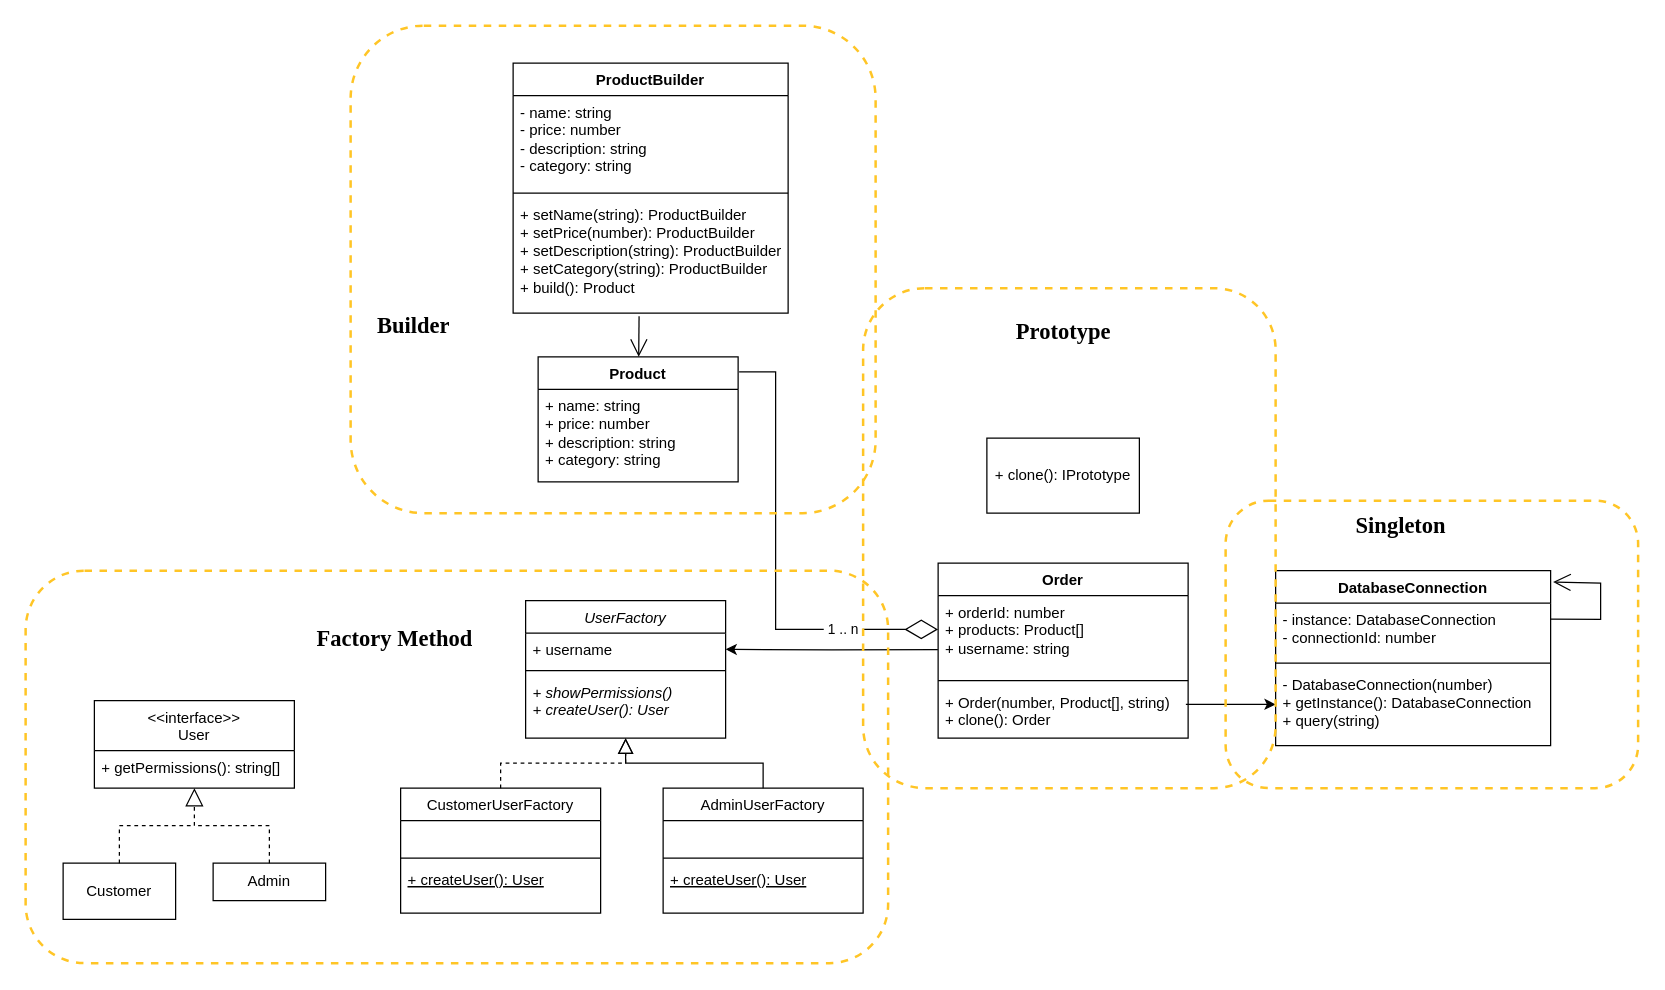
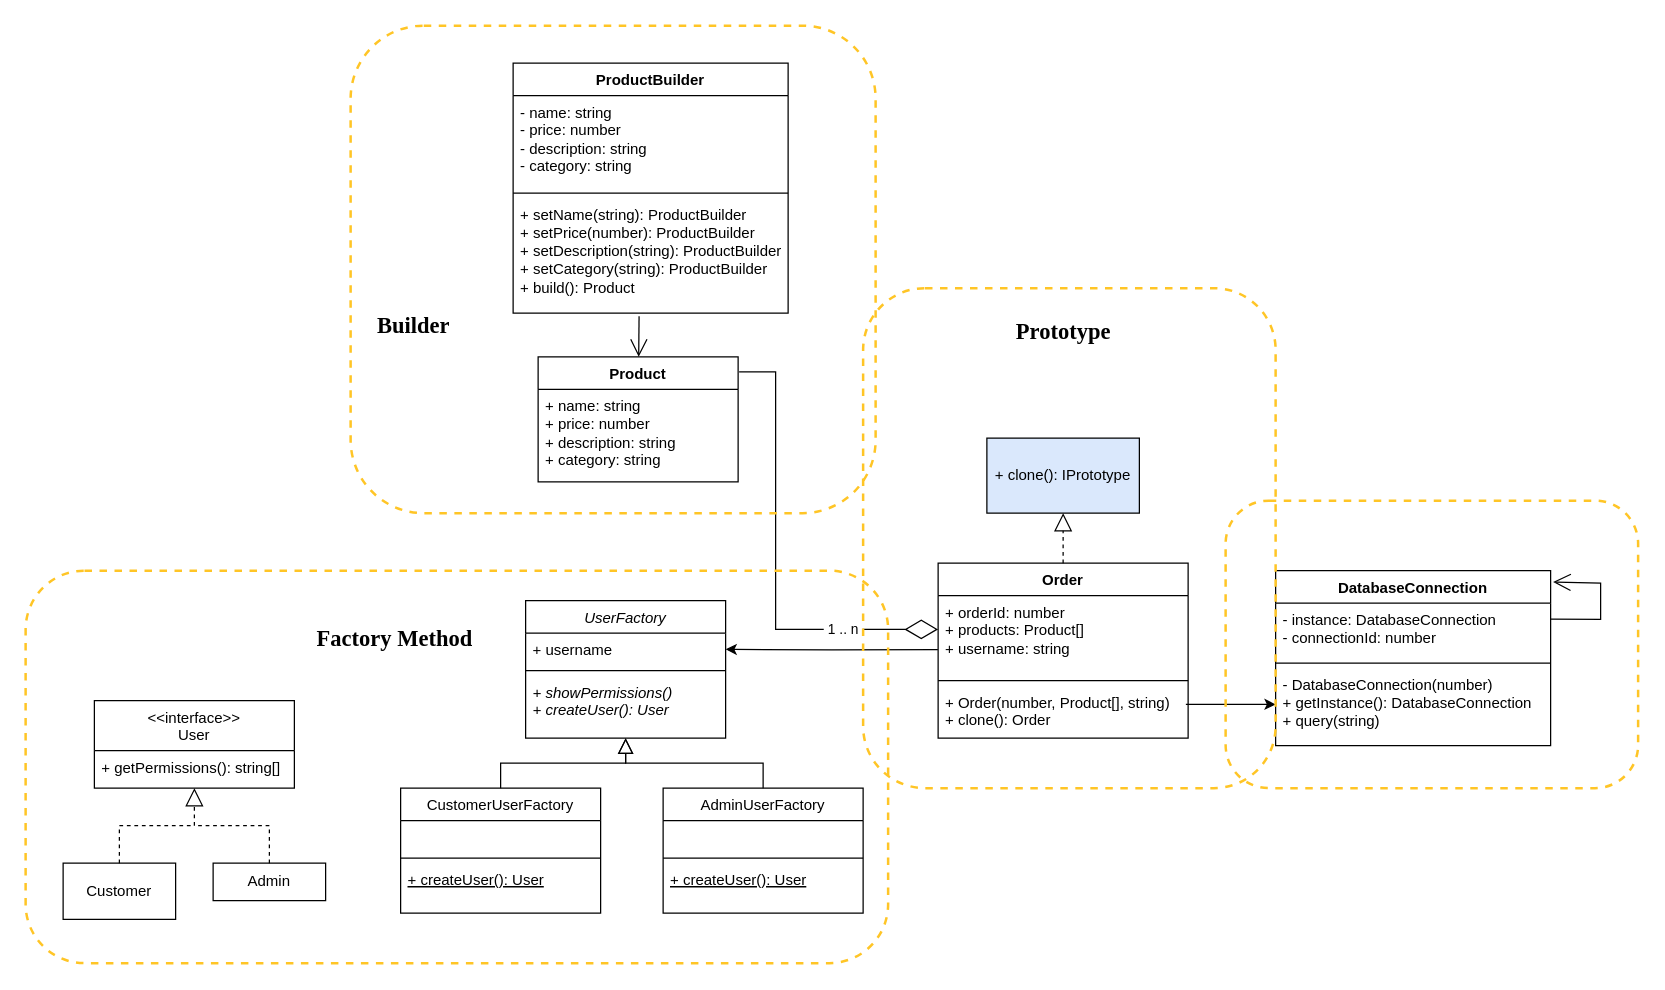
(1063, 476) -> (1063, 476)
(1401, 526) -> none
none -> (1063, 547)
(550, 763) -> (550, 763)
